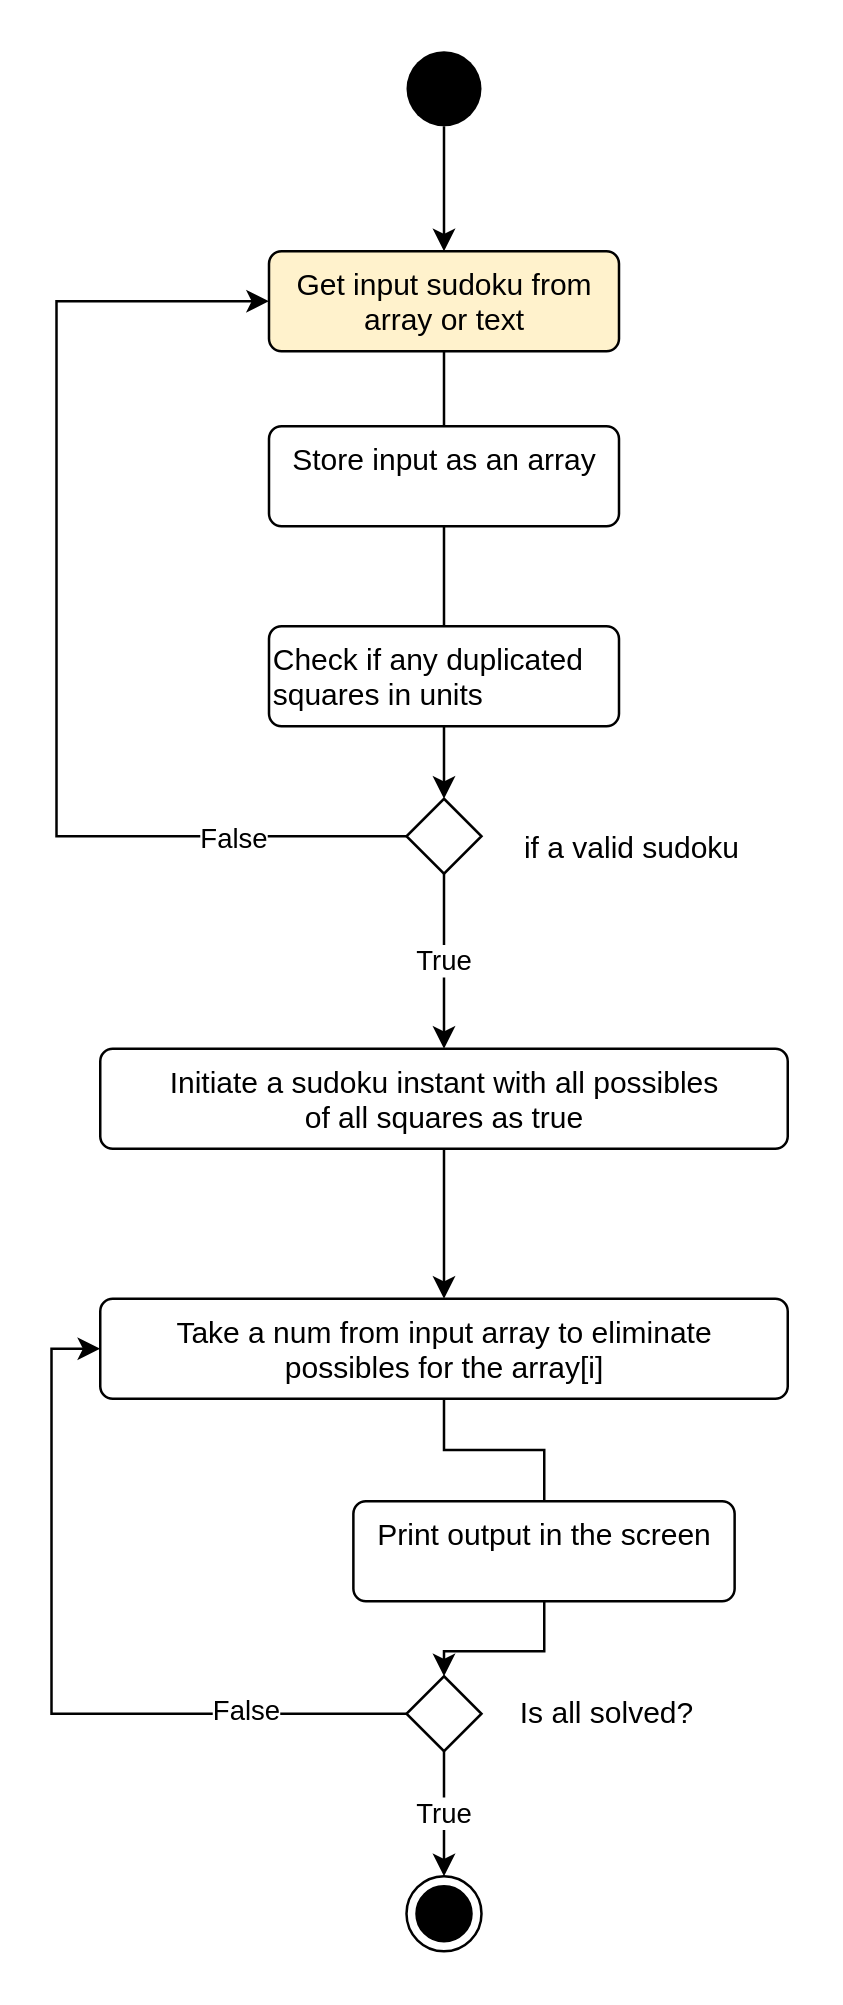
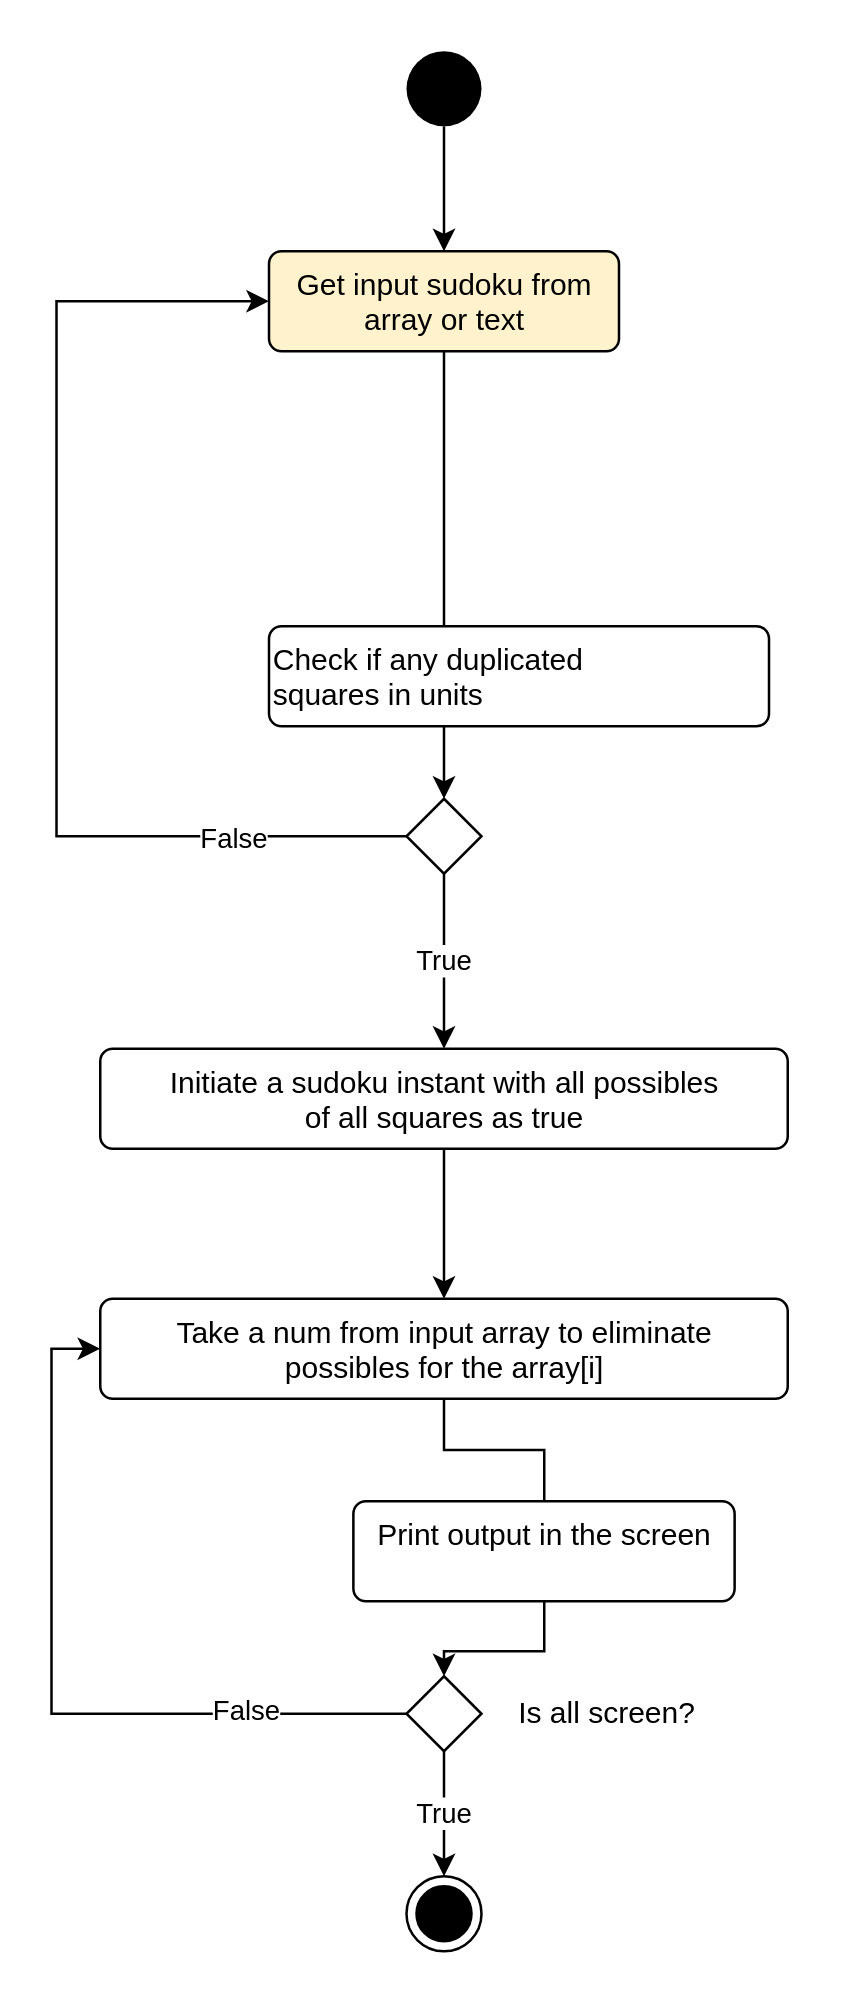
(444, 476) -> none
(444, 676) -> (519, 676)
(631, 849) -> none
(608, 1714) -> (608, 1714)
